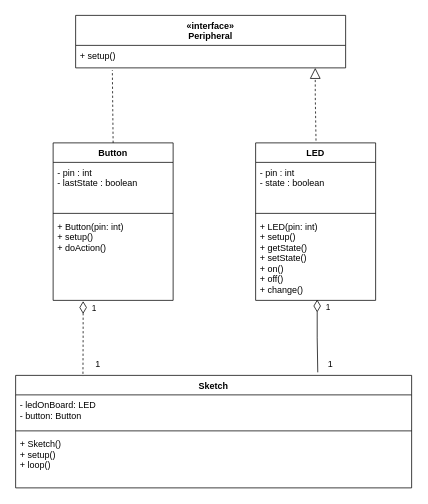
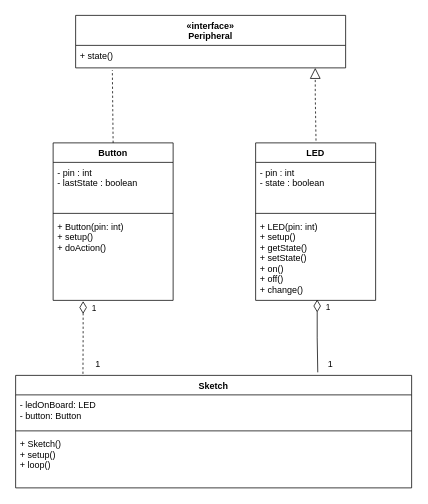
(101, 56) -> (101, 56)
